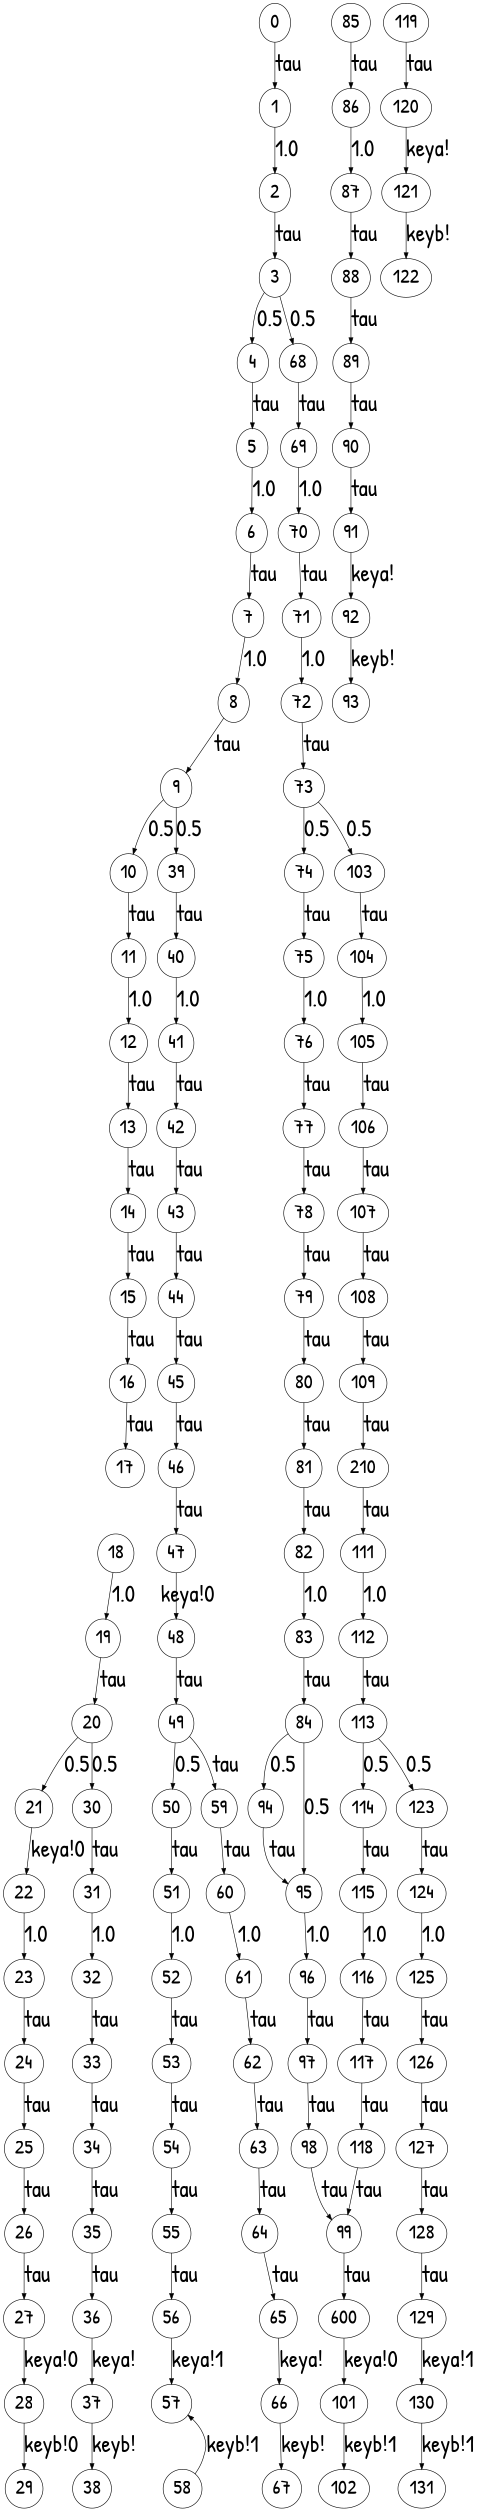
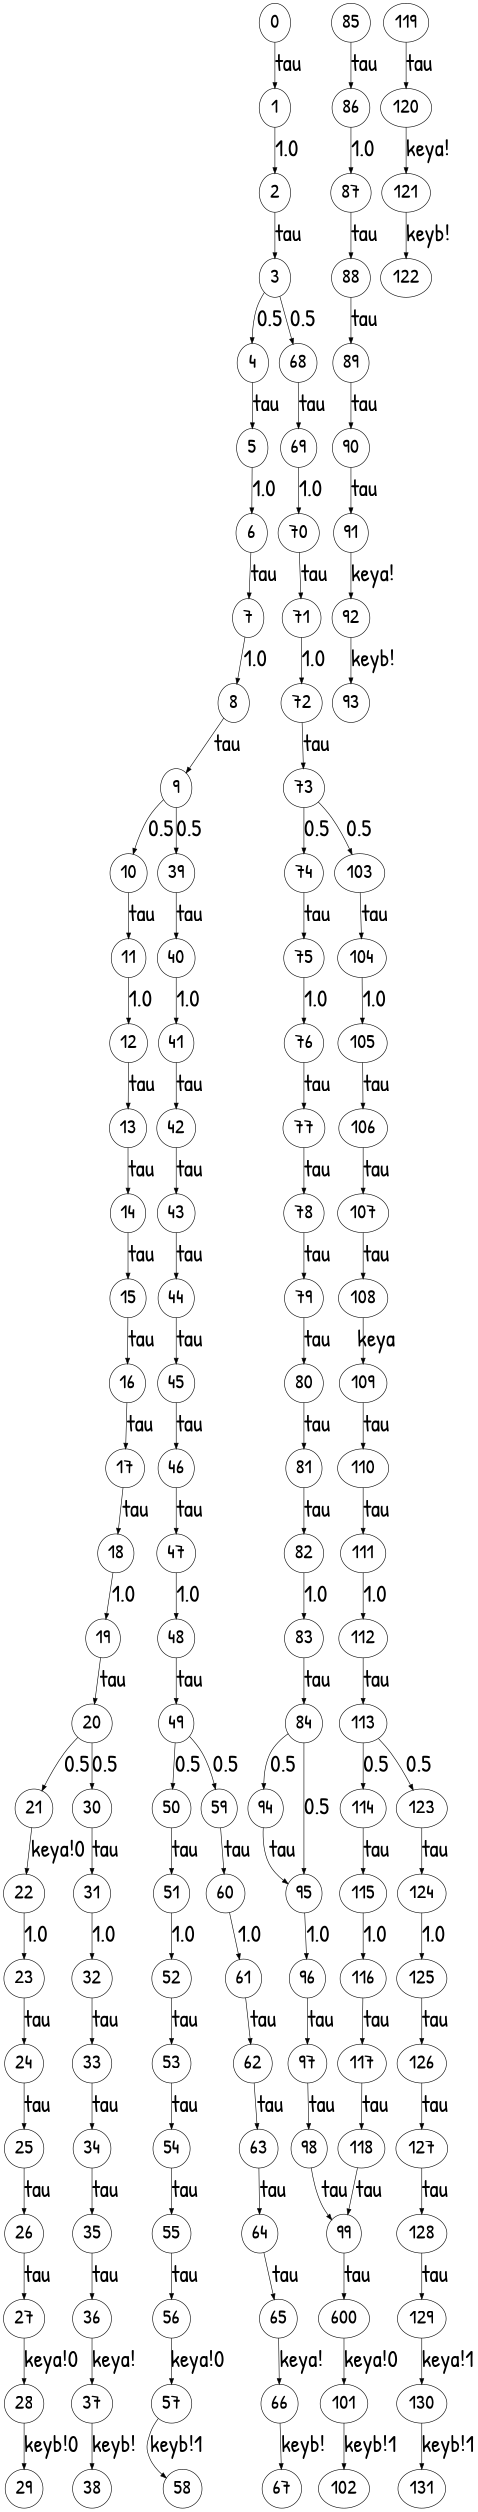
(376, 1341) -> (376, 1341)
(363, 1468) -> (363, 1468)
none -> (121, 1508)
(188, 1596) -> (188, 1596)
(226, 1766) -> (226, 1766)
(198, 2361) -> (198, 2361)
(206, 2446) -> (147, 2447)
